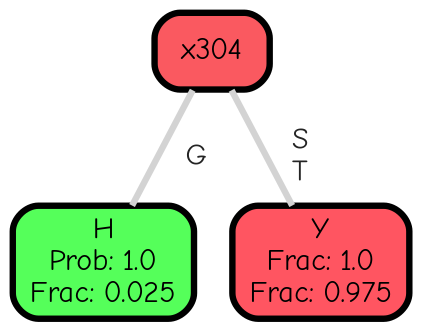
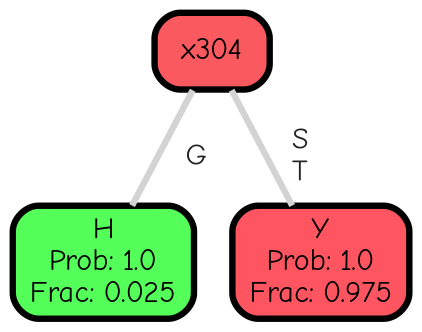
(321, 262) -> (321, 262)
